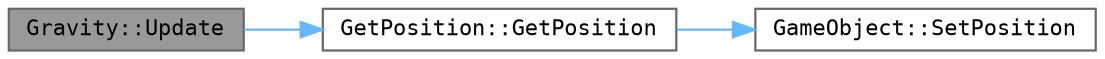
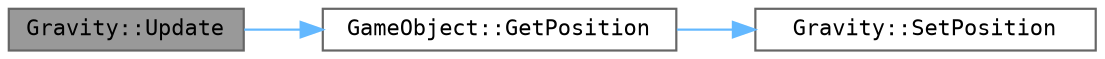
(500, 30) -> (500, 30)
(926, 30) -> (926, 30)
